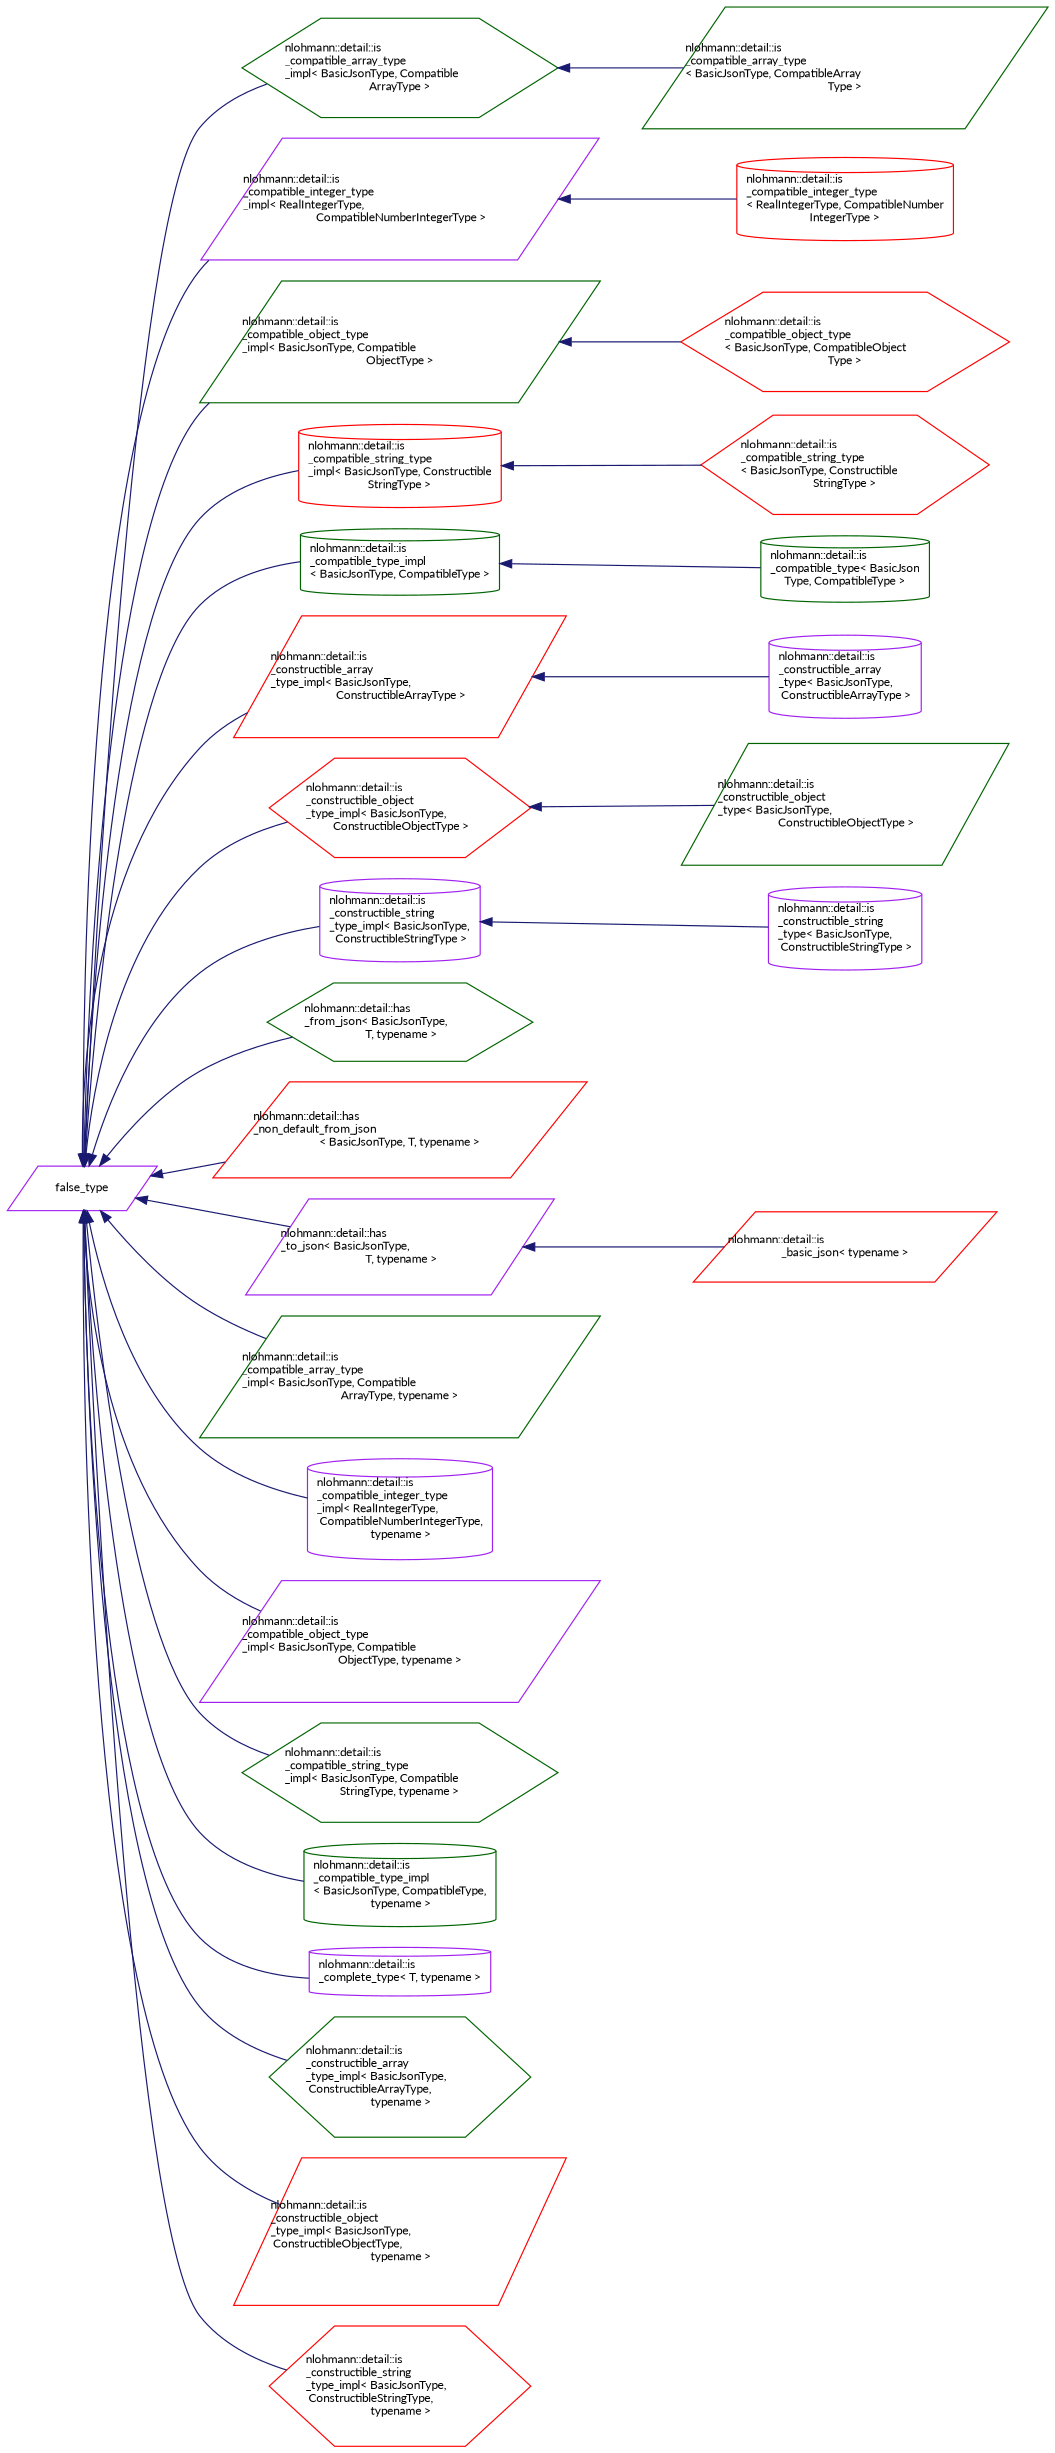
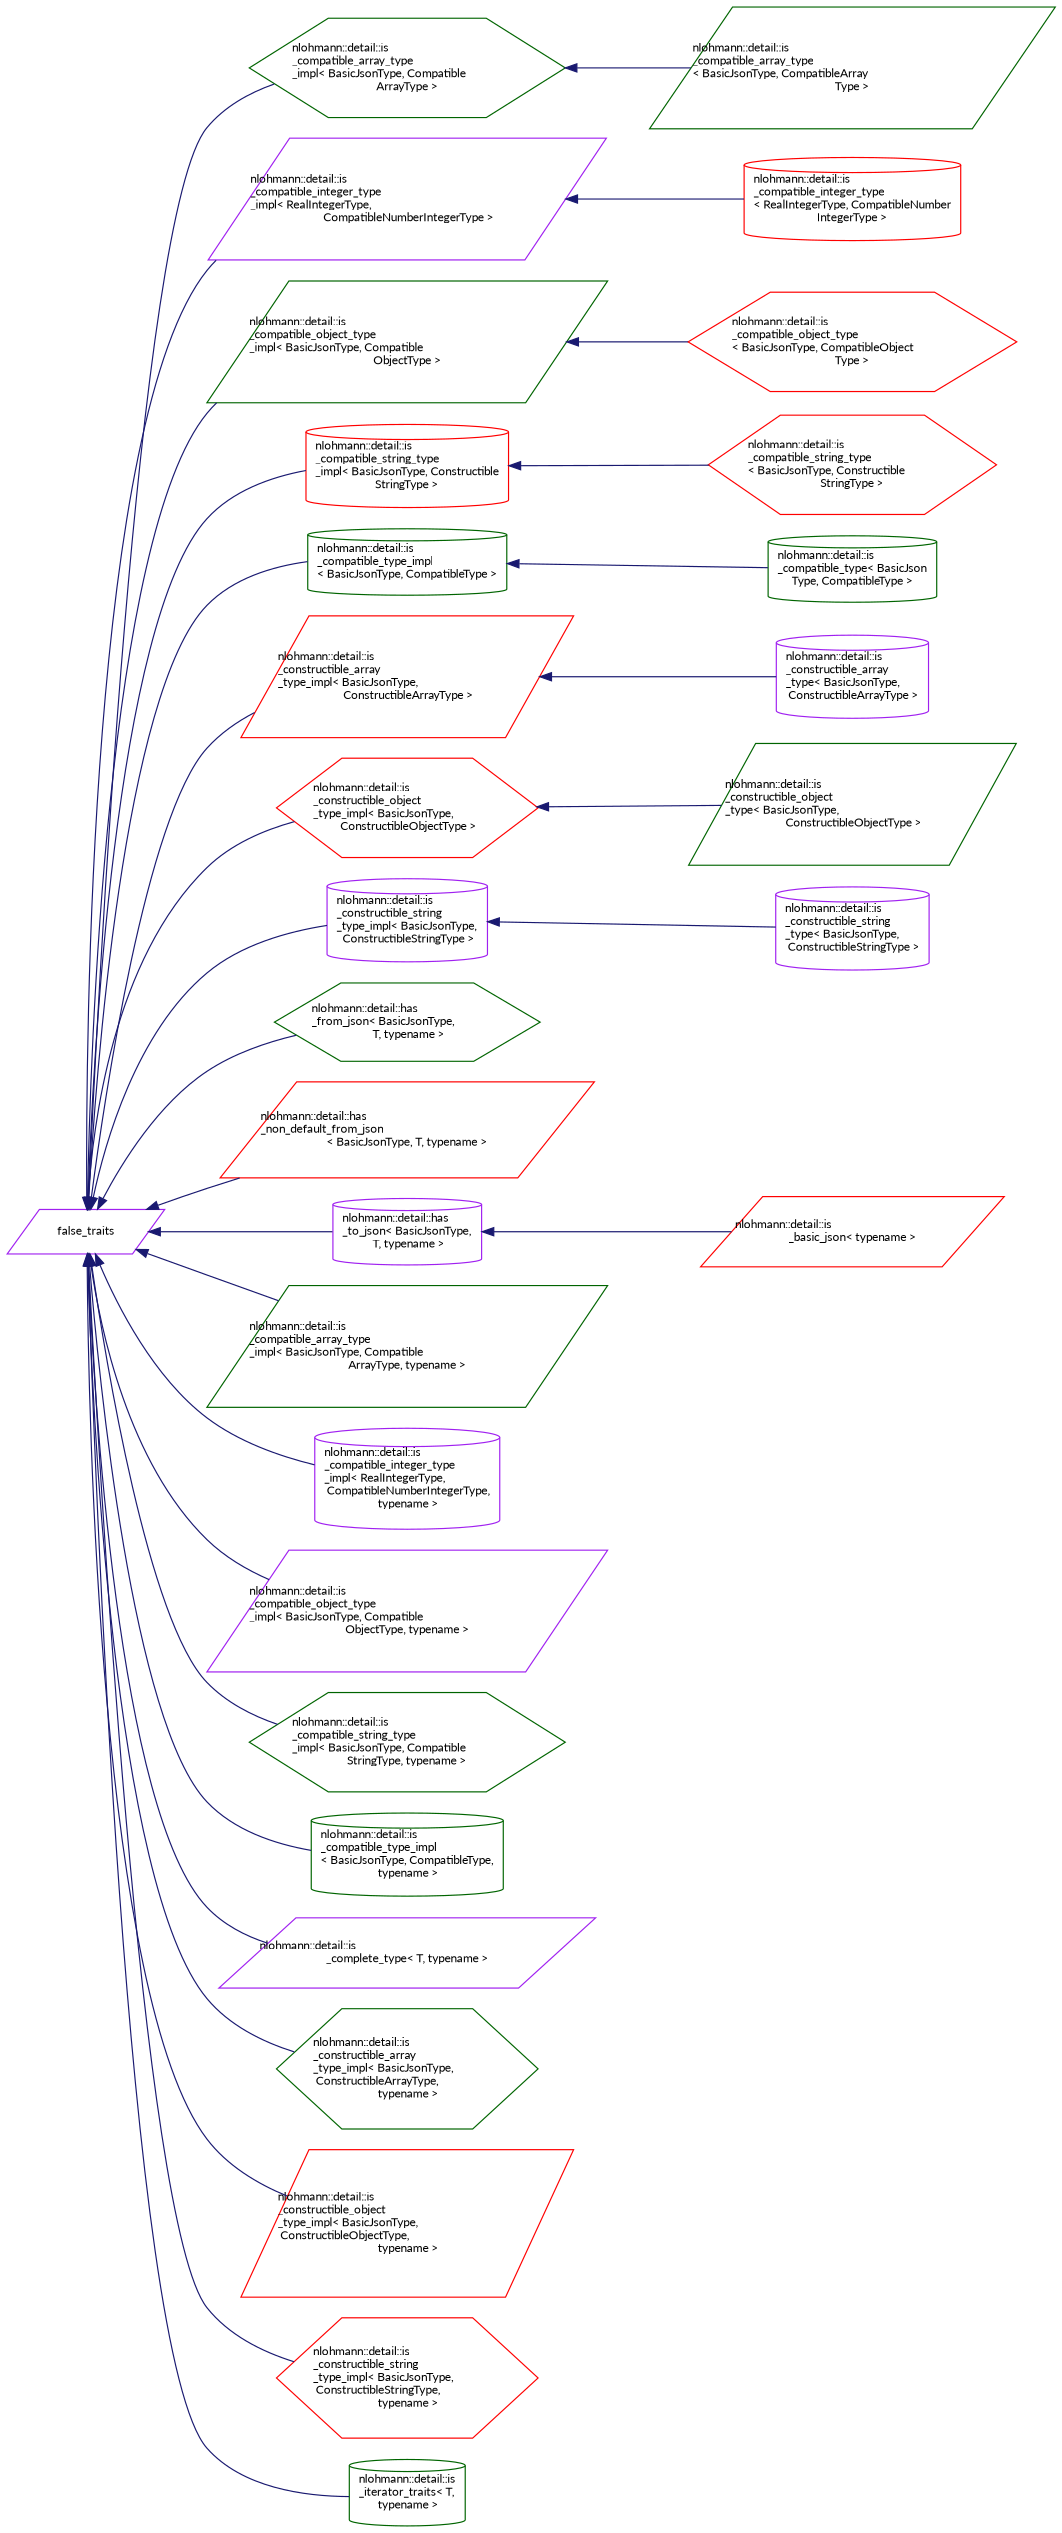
(82, 1188) -> (86, 1232)
(400, 1247) -> (407, 1232)
(400, 1972) -> (407, 1953)
none -> (407, 2493)
